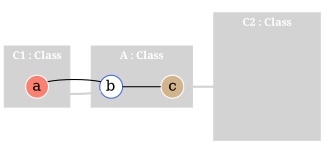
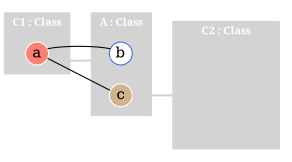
(142, 87) -> (79, 74)
